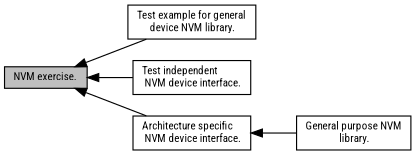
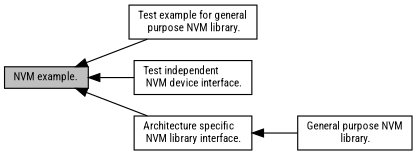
(192, 22) -> (193, 22)
(46, 78) -> (46, 78)
(192, 133) -> (193, 133)
